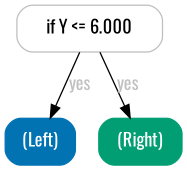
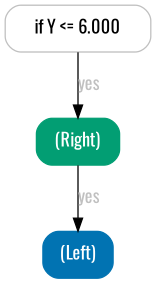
(68, 79) -> (78, 192)
